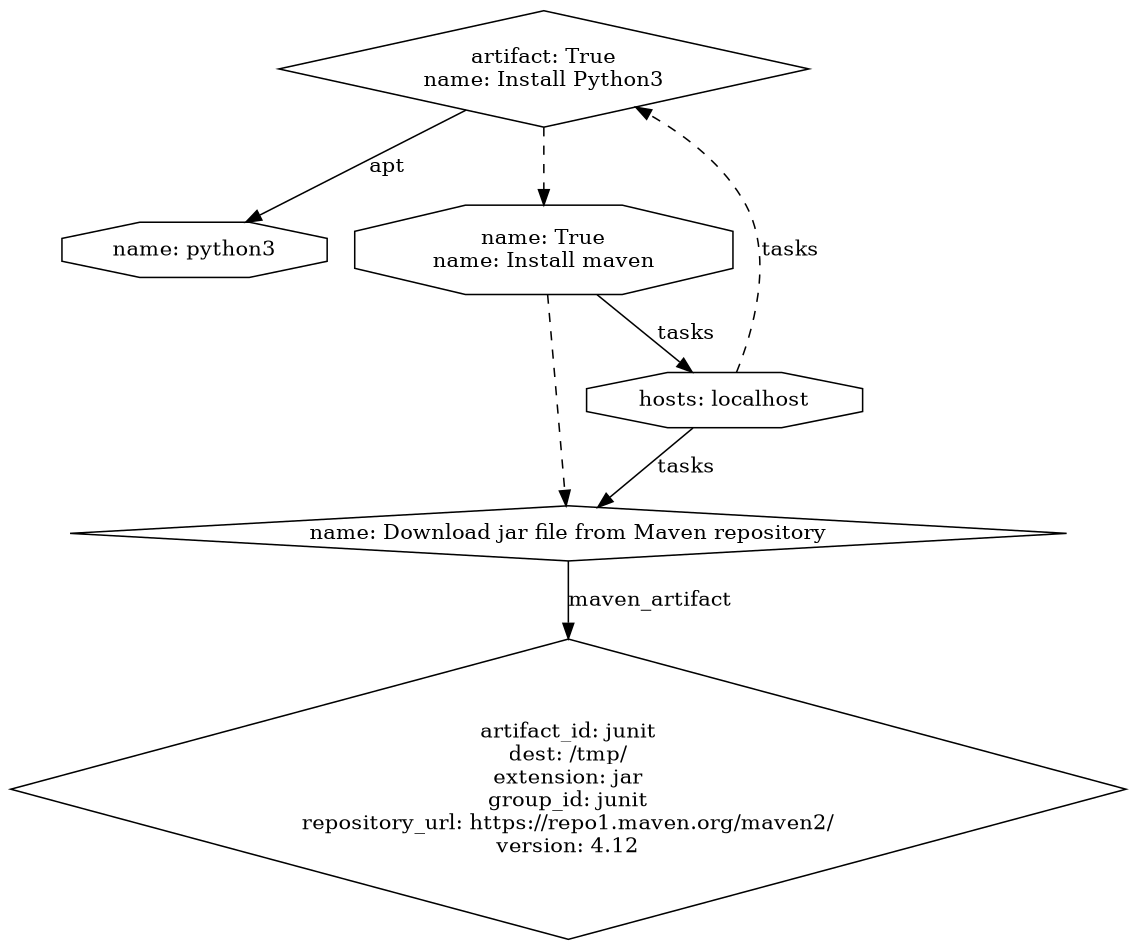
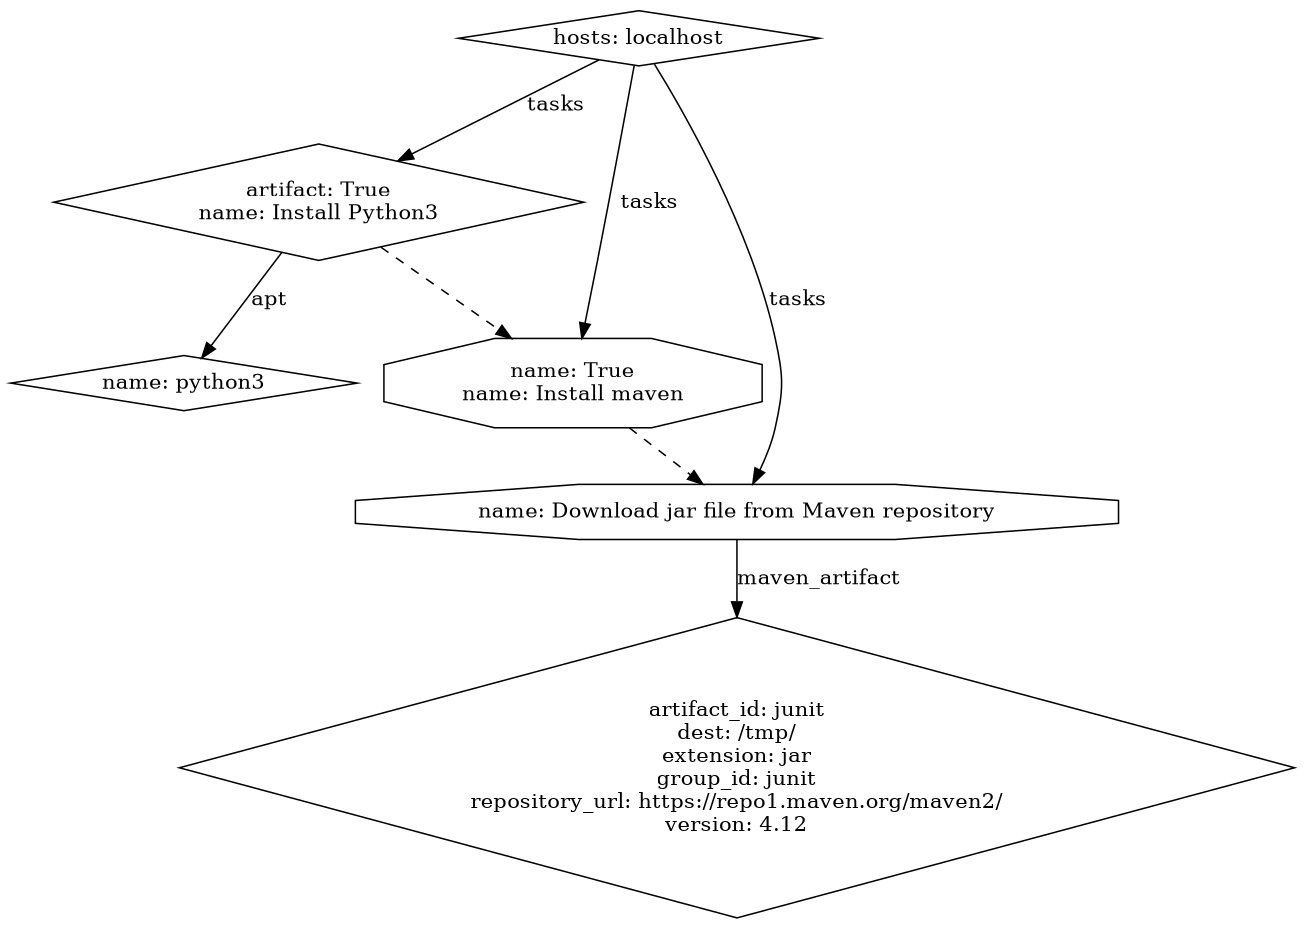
(753, 223) -> (505, 107)
(195, 250) -> (184, 383)
(638, 328) -> (610, 195)
(725, 400) -> (639, 38)
(568, 533) -> (737, 512)
